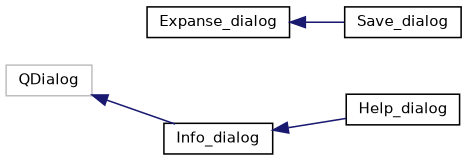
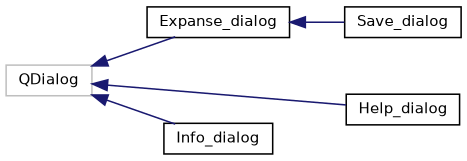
none -> (141, 49)
(317, 123) -> (227, 95)
